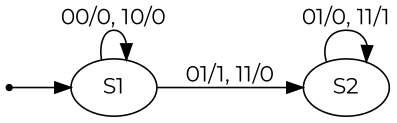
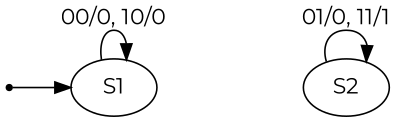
(222, 88) -> none
